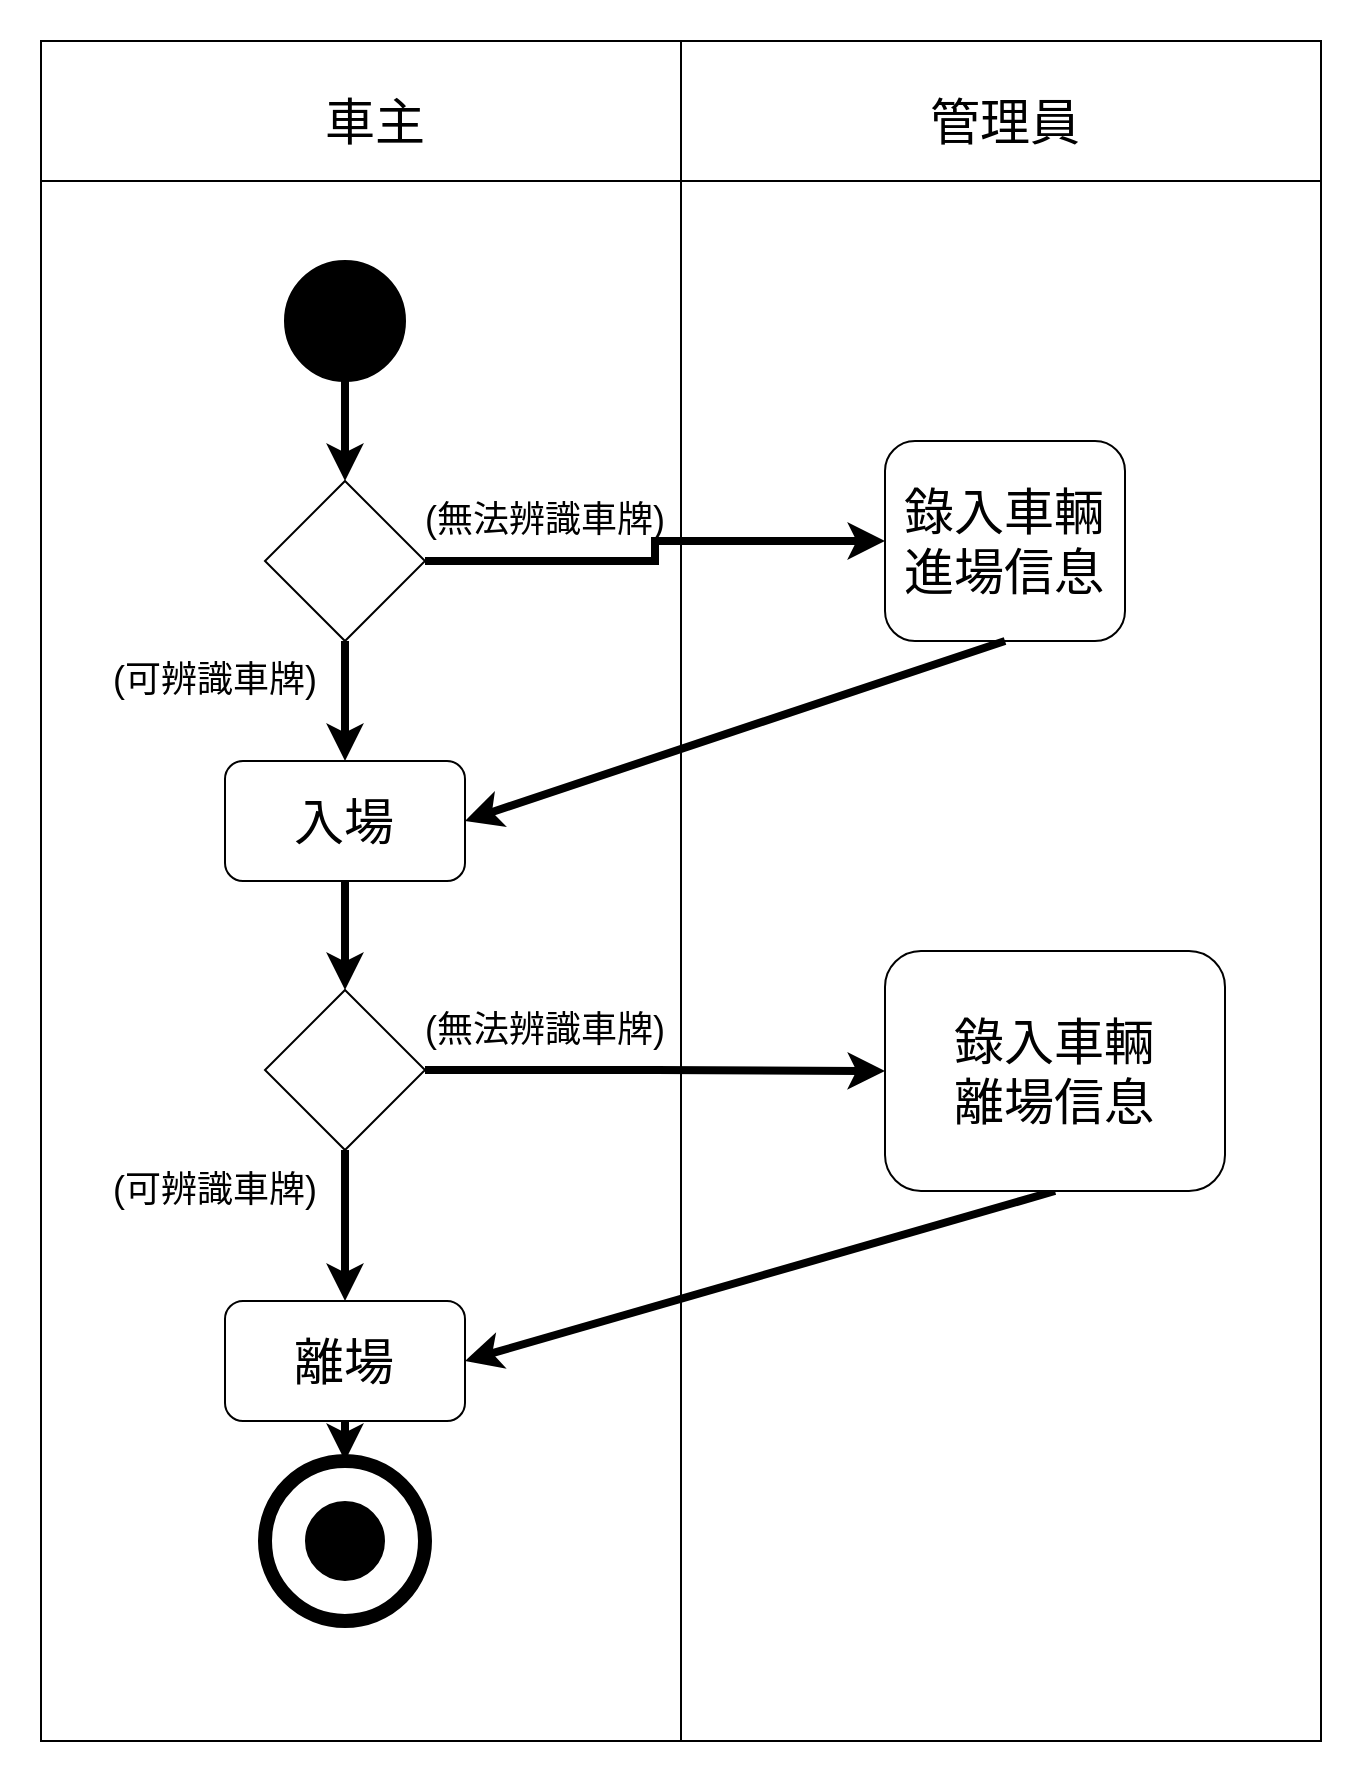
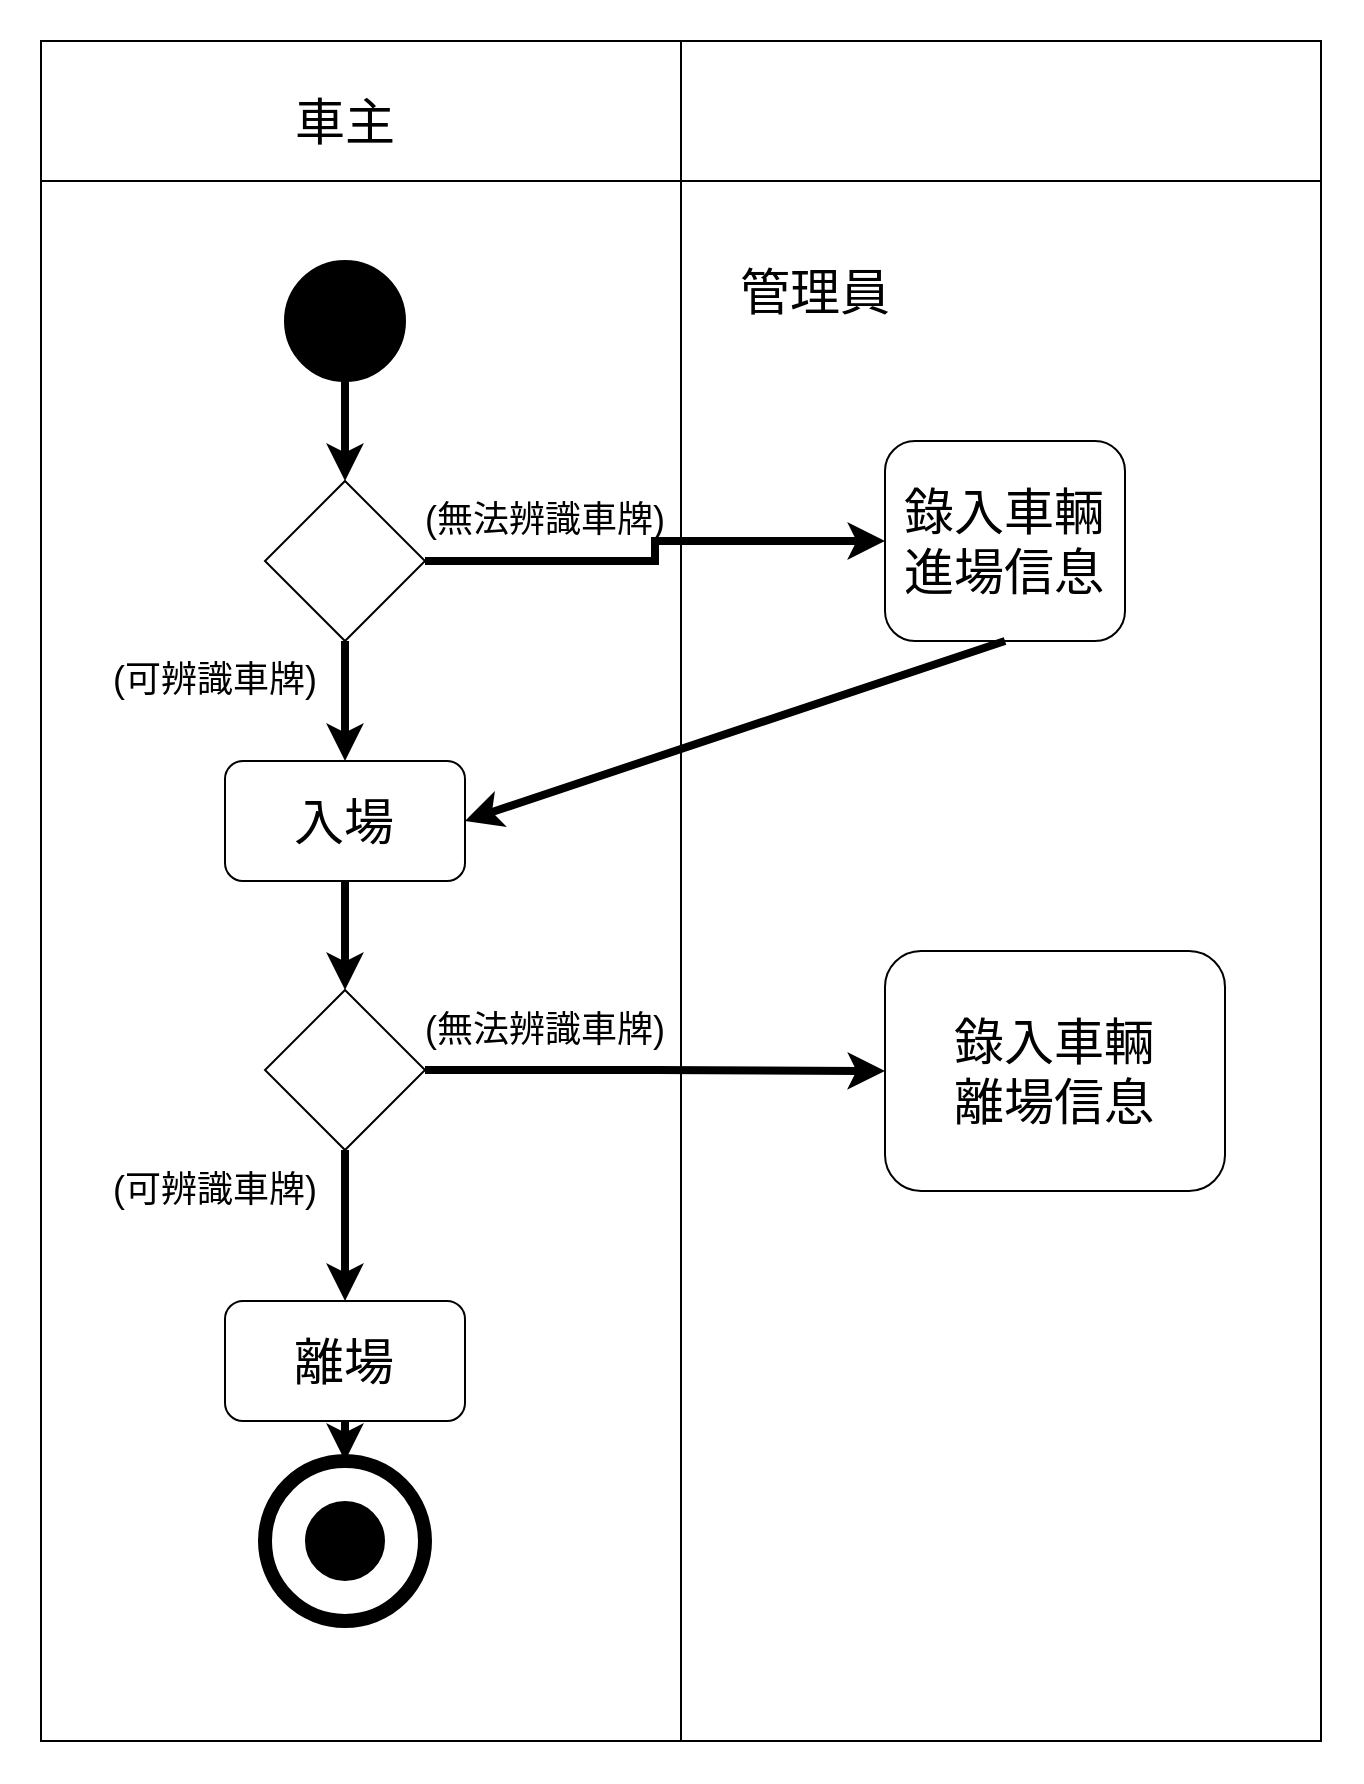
(375, 121) -> (345, 121)
(1005, 121) -> (815, 291)
(772, 1273) -> none
